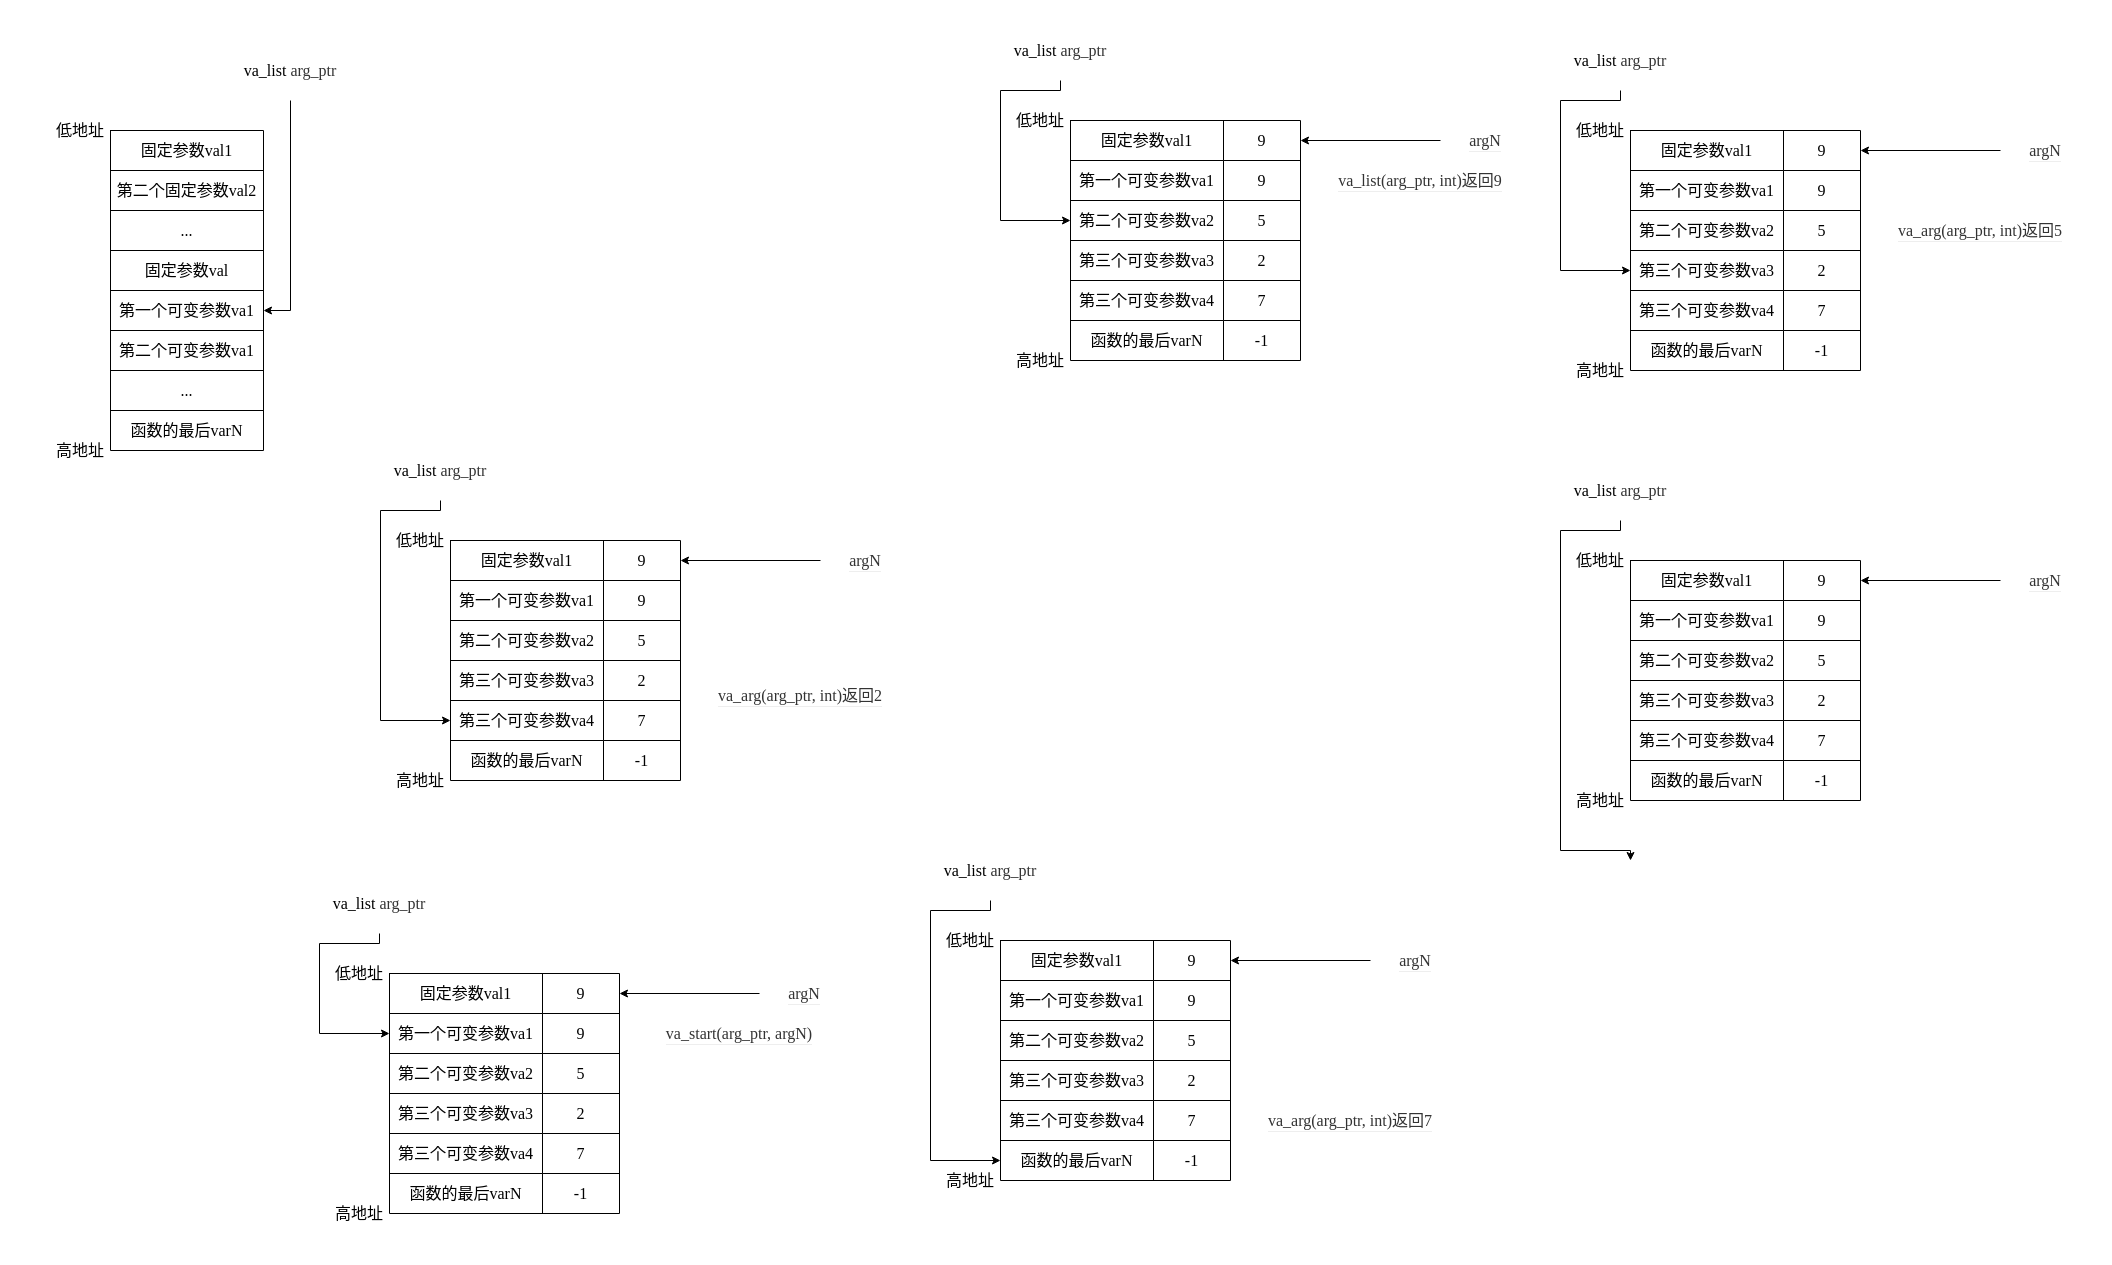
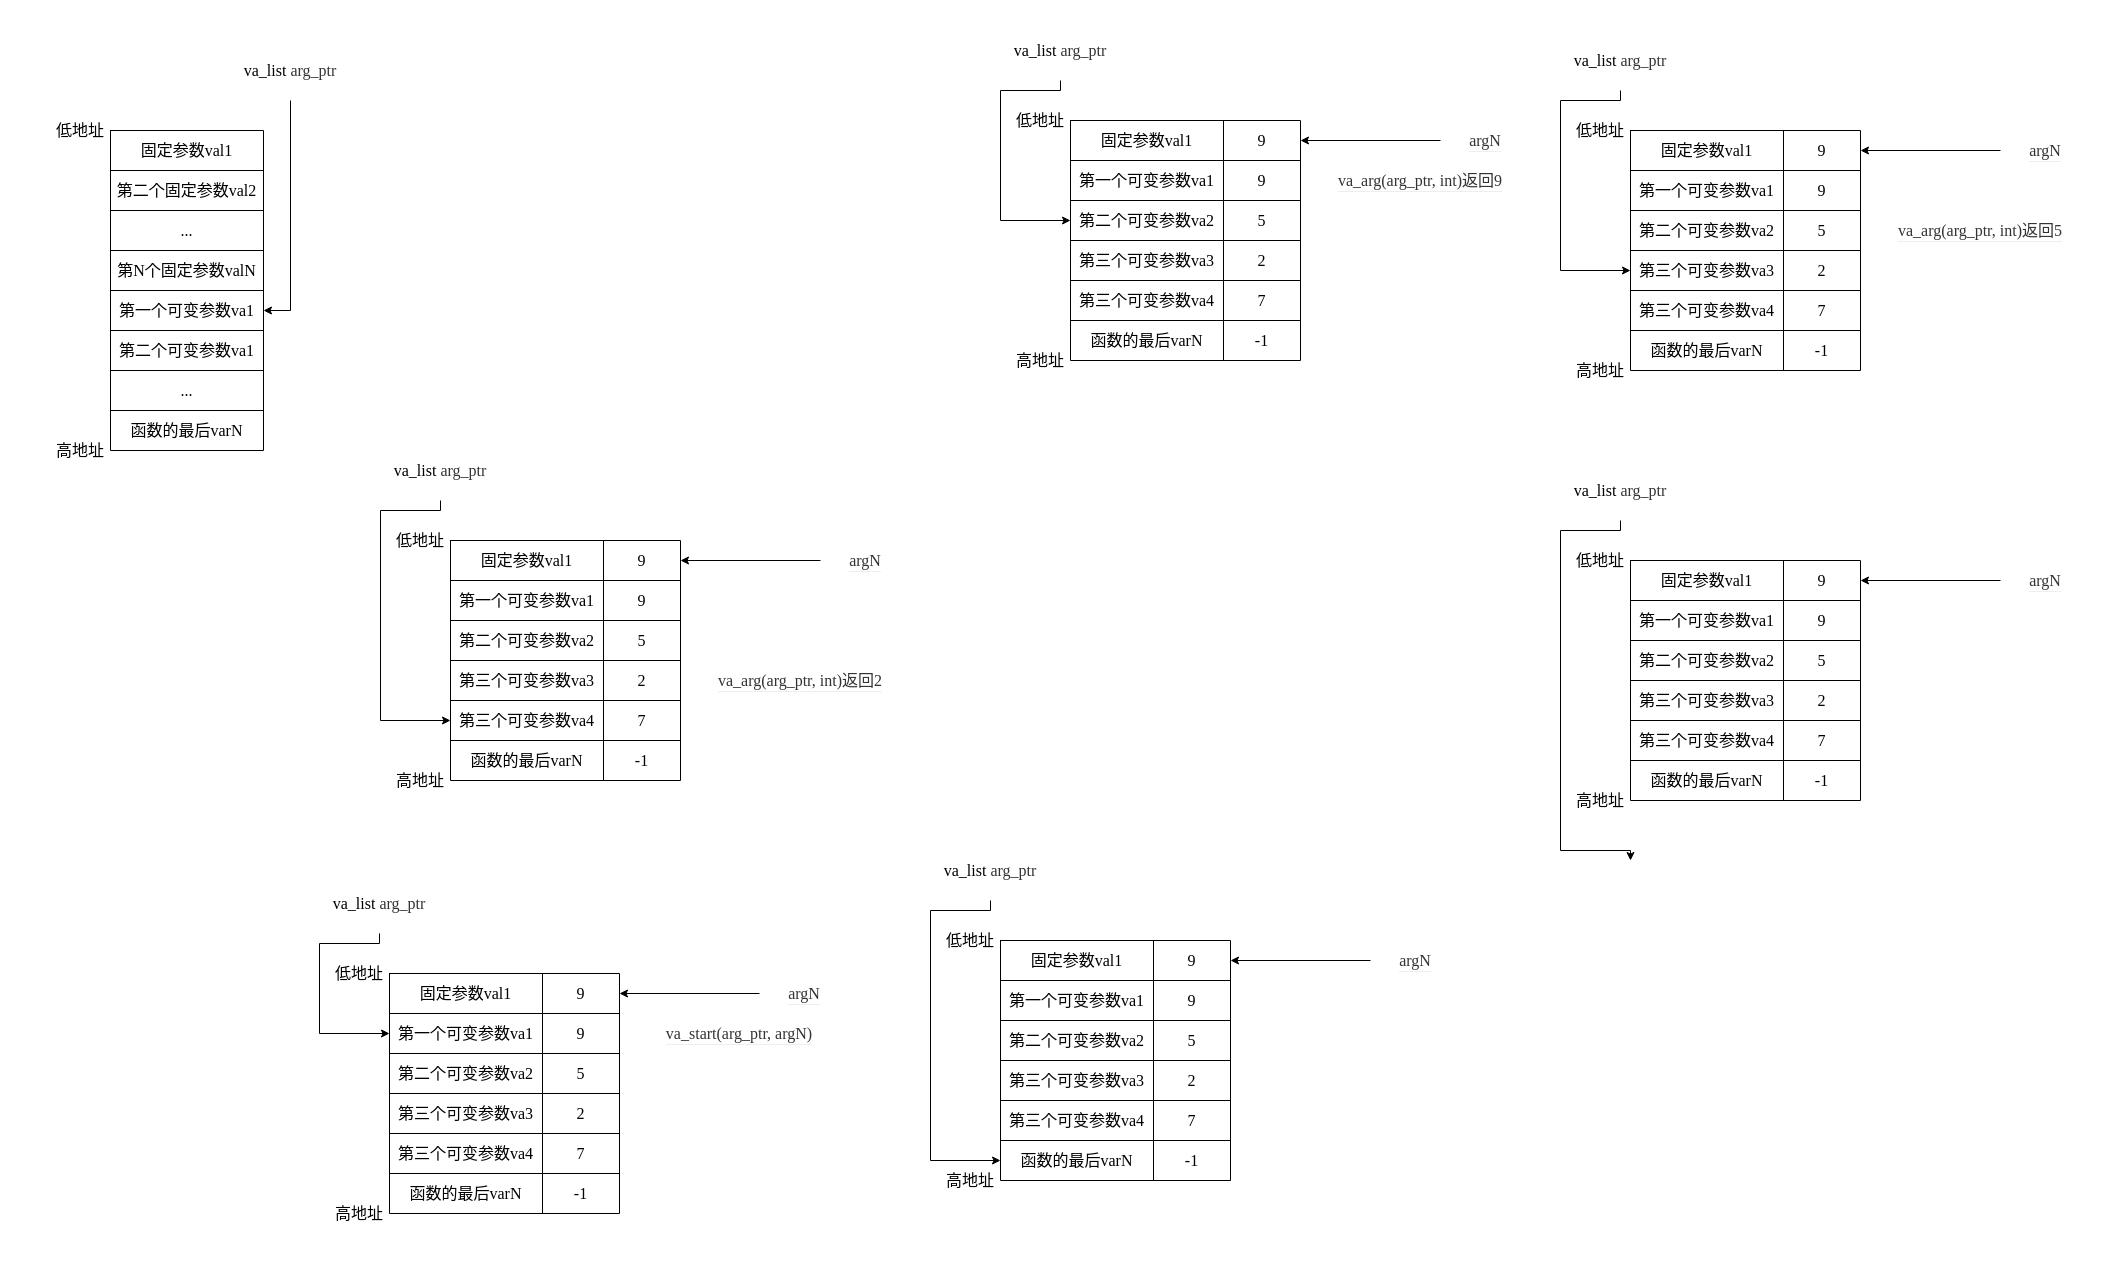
(1421, 181) -> (1421, 181)
(187, 271) -> (187, 271)
(801, 696) -> (801, 681)
(1351, 1121) -> none
